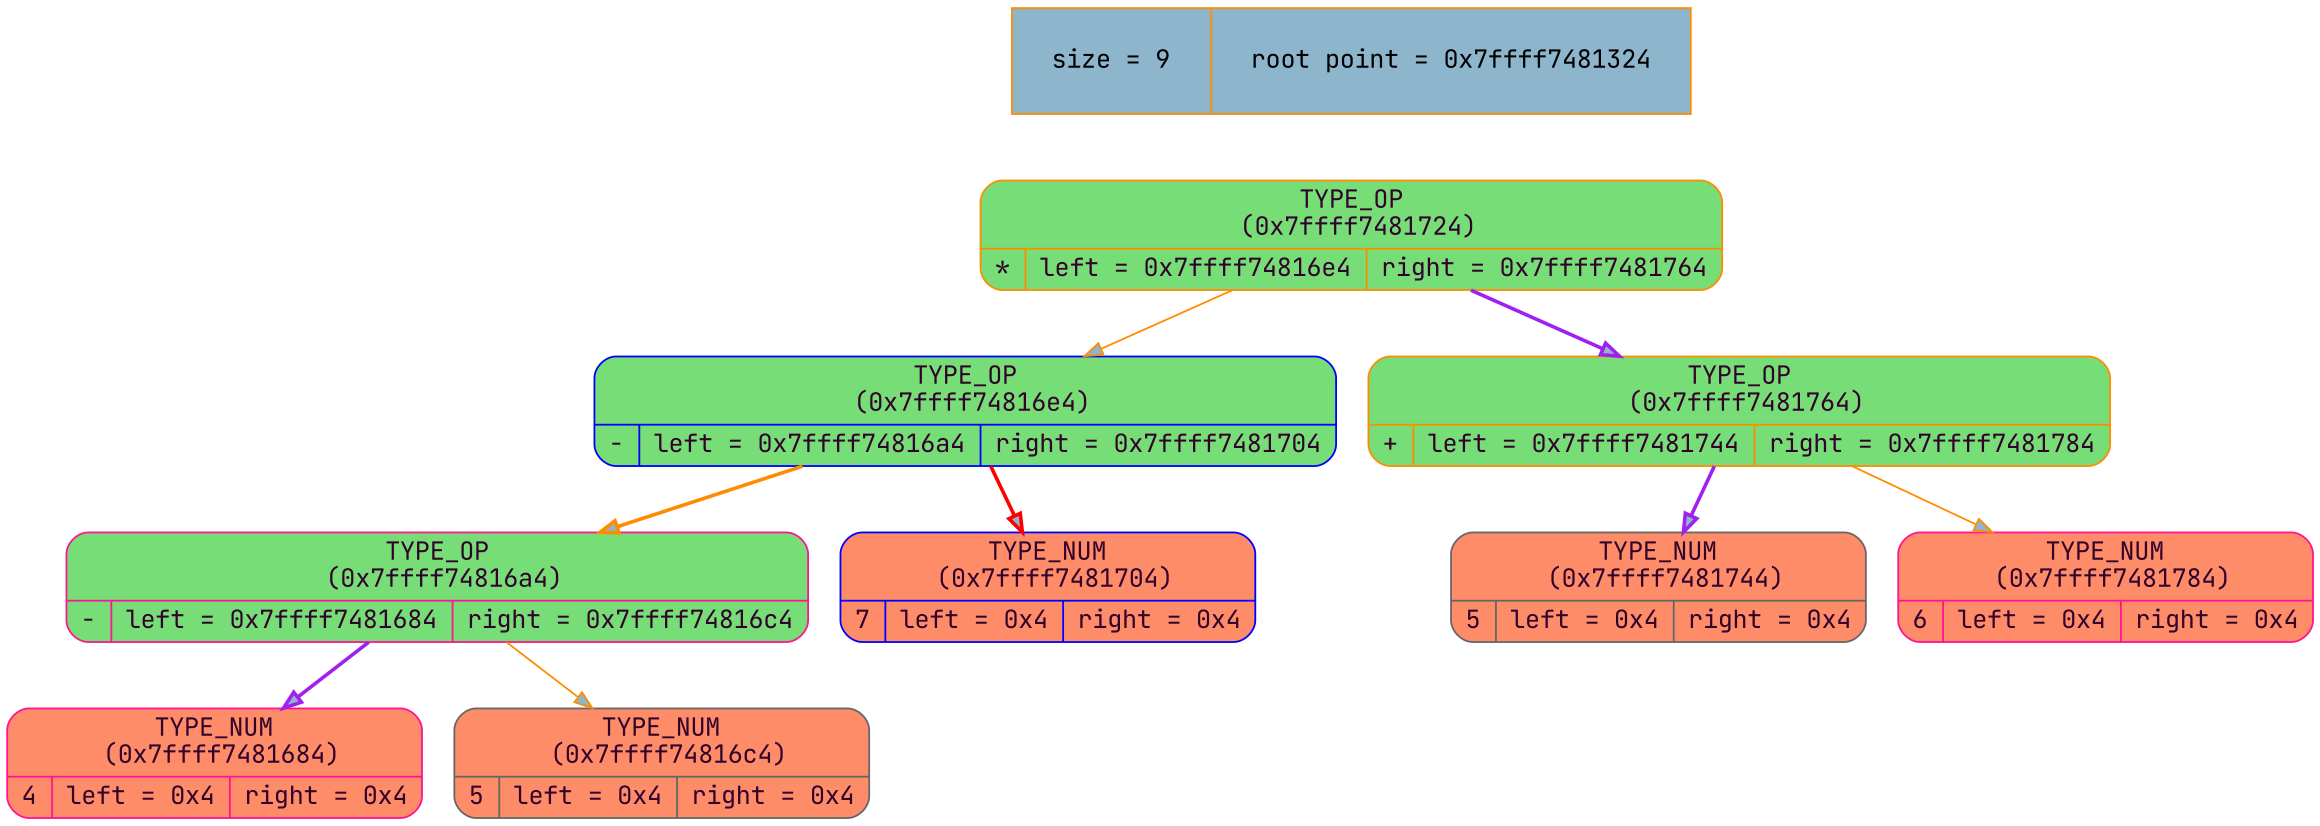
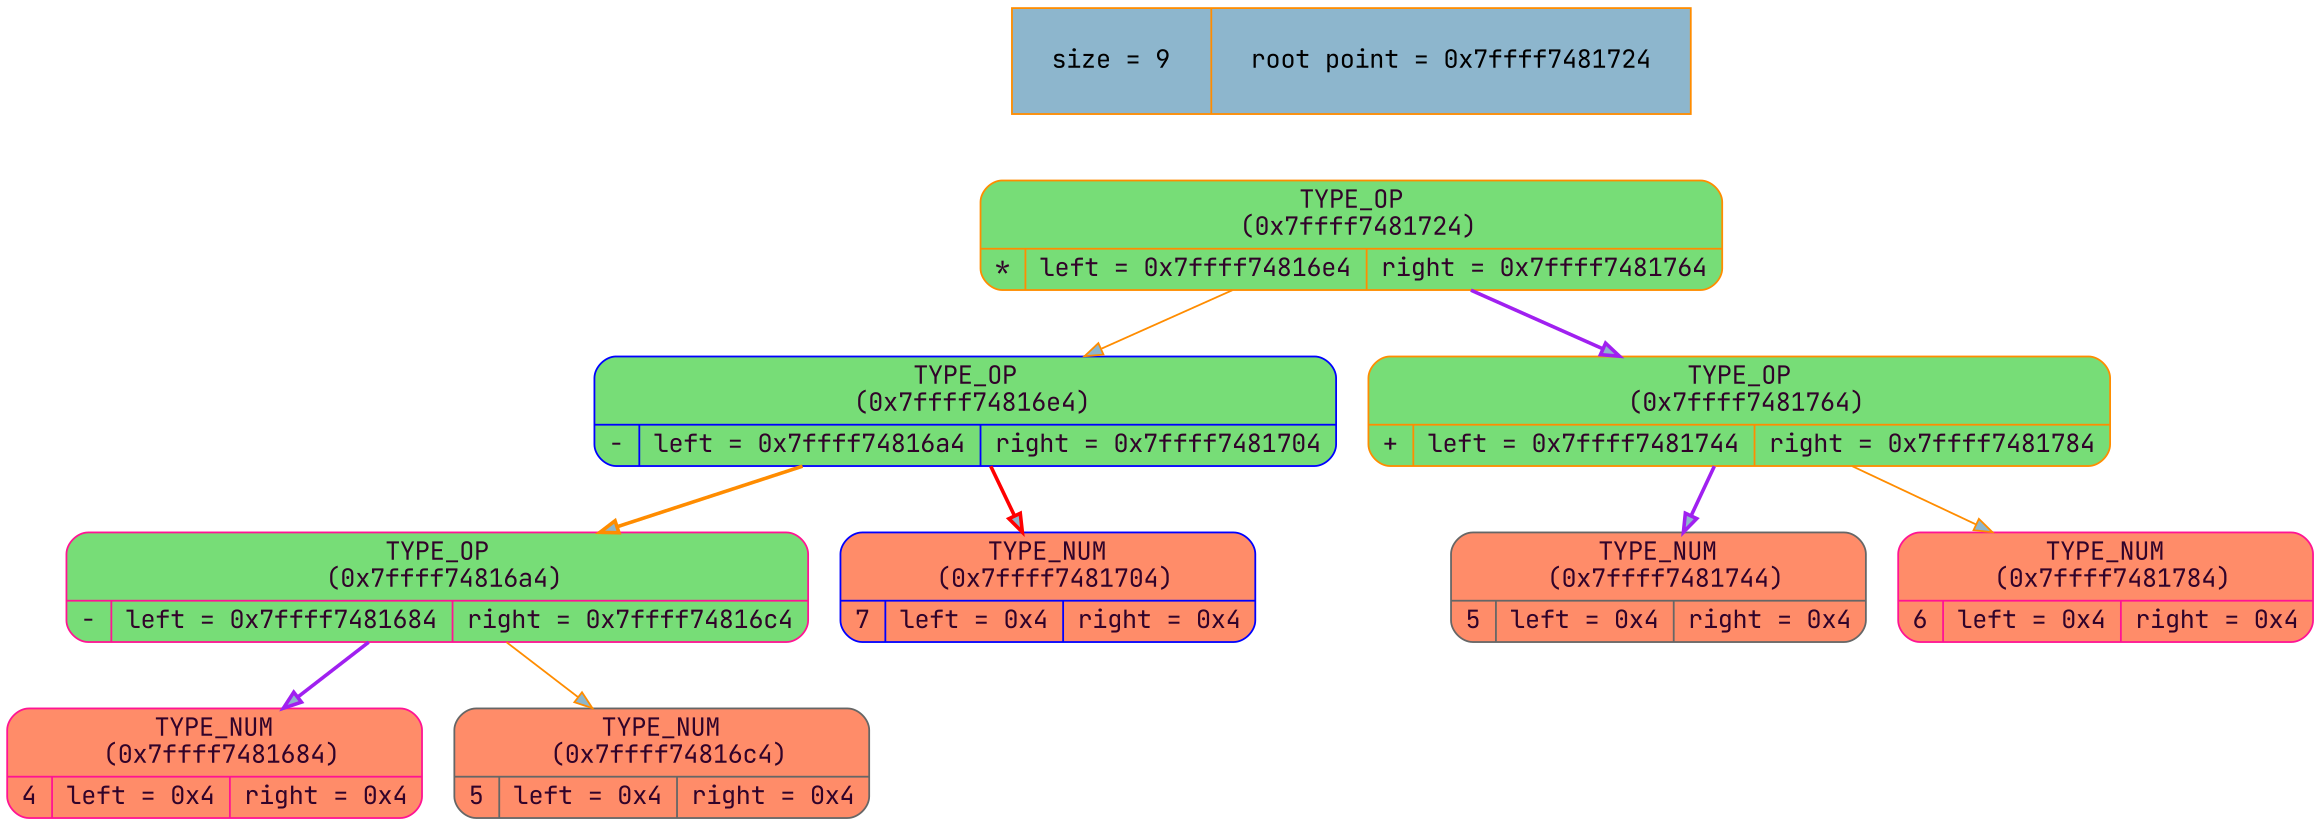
(1451, 60) -> (1451, 60)
